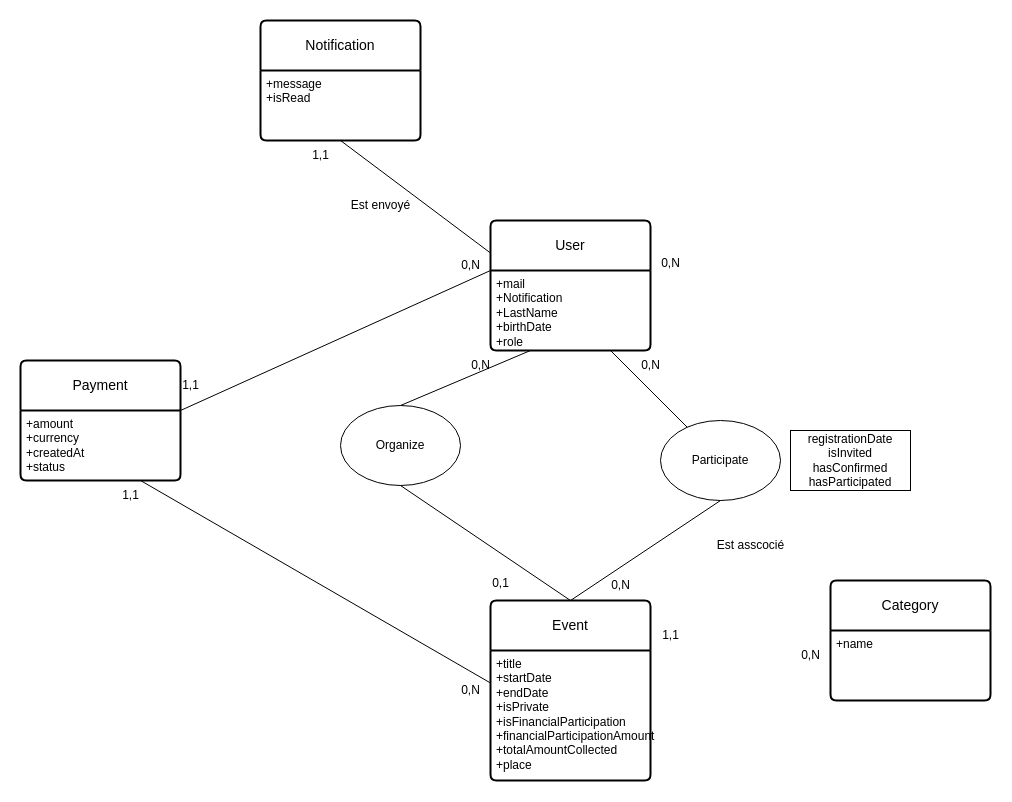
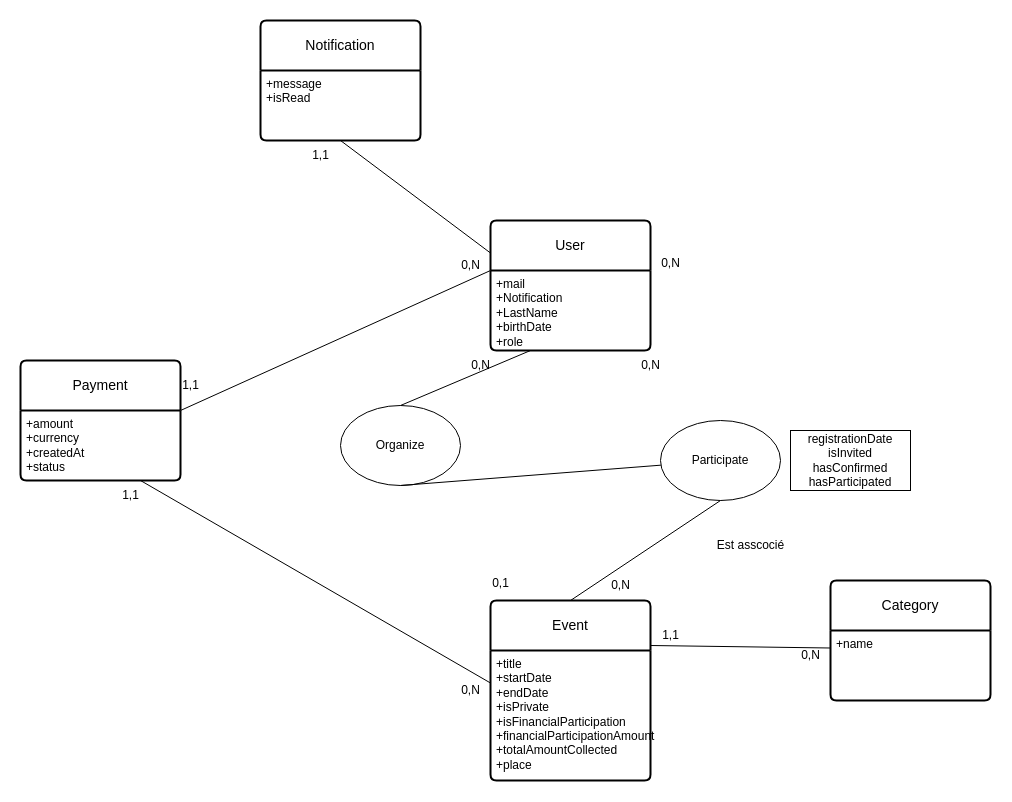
(381, 206) -> none
(650, 390) -> none
(484, 542) -> (538, 475)
none -> (740, 647)
